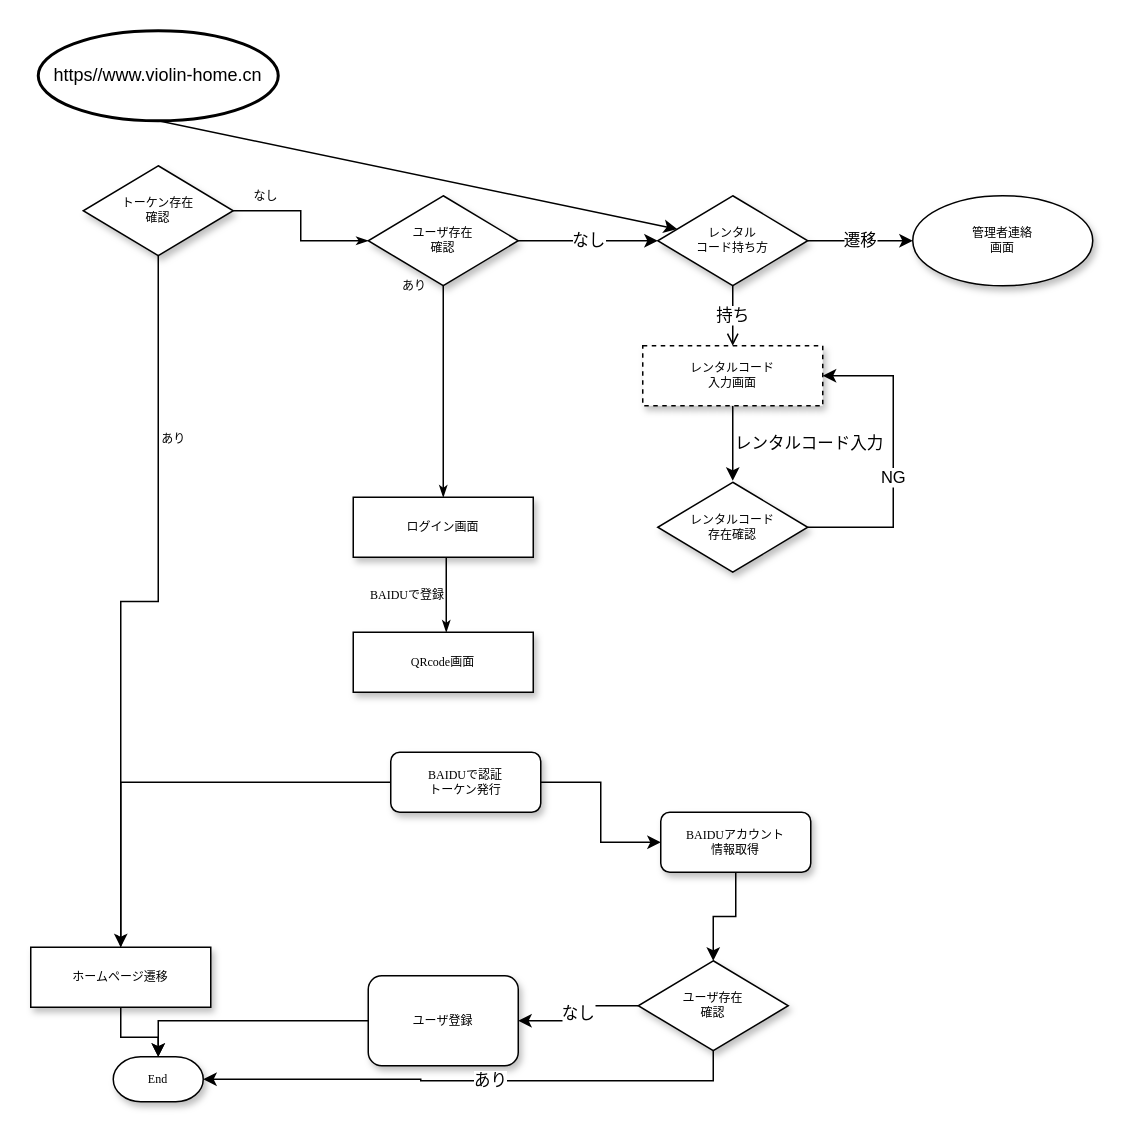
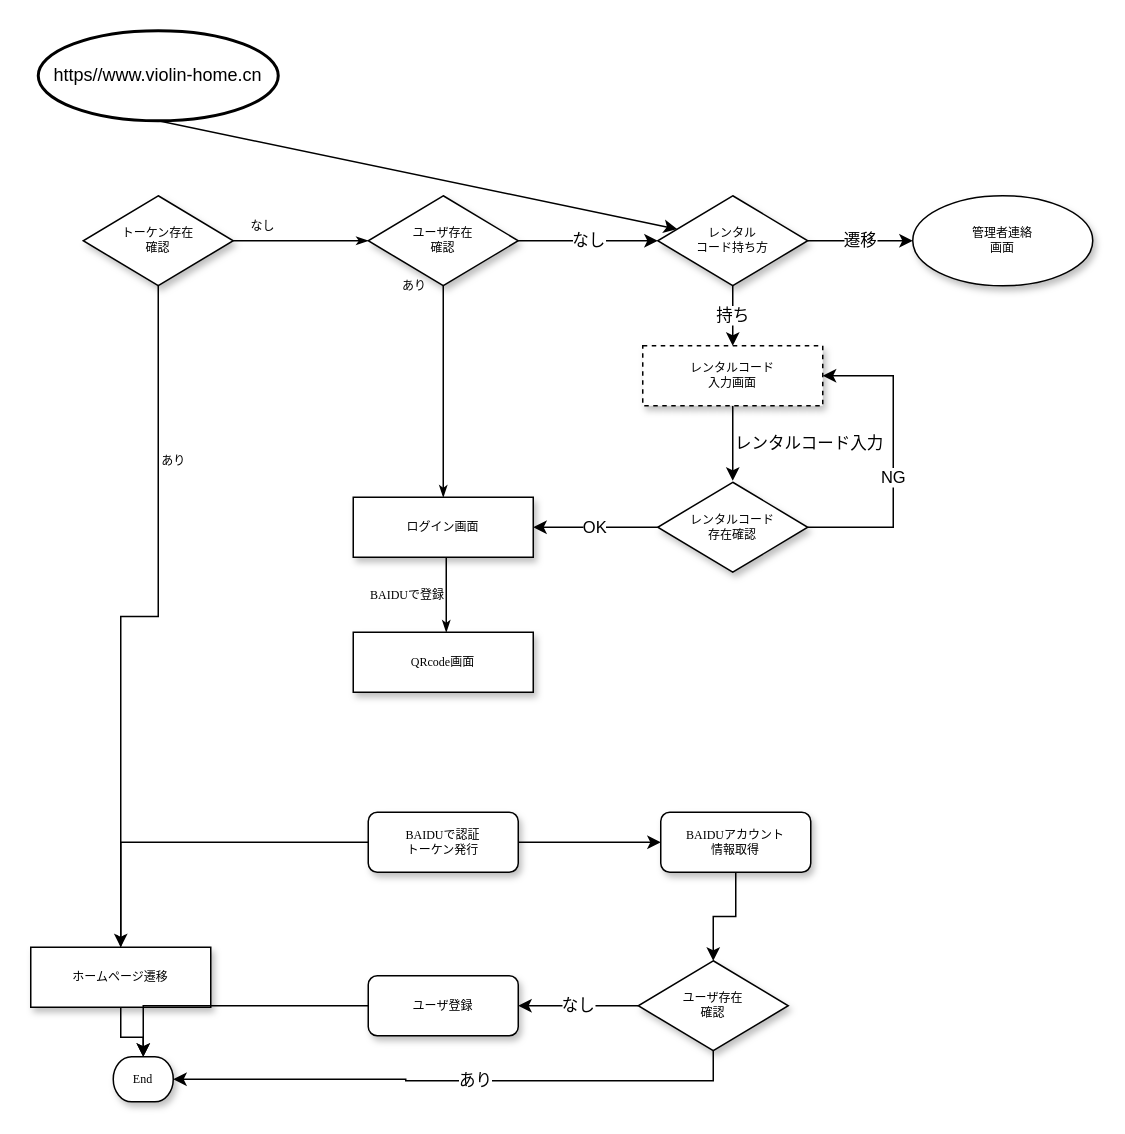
(158, 211) -> (158, 241)
(733, 336) -> (733, 334)
none -> (600, 527)
(466, 782) -> (443, 842)
(443, 1021) -> (443, 1006)
(158, 1079) -> (143, 1079)
